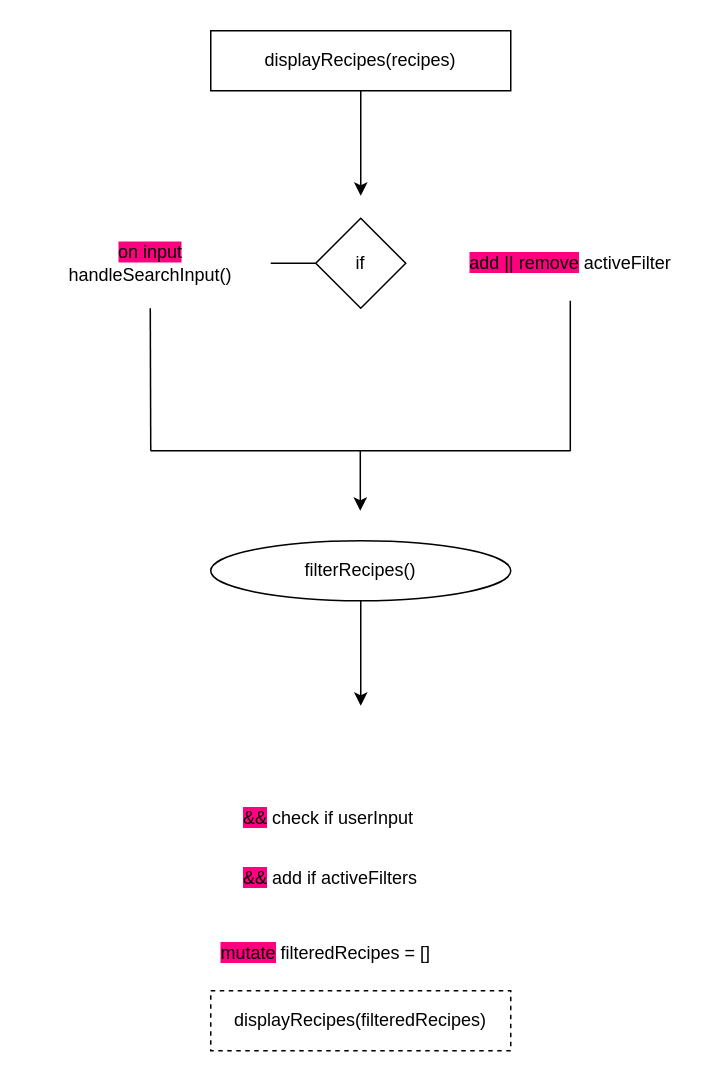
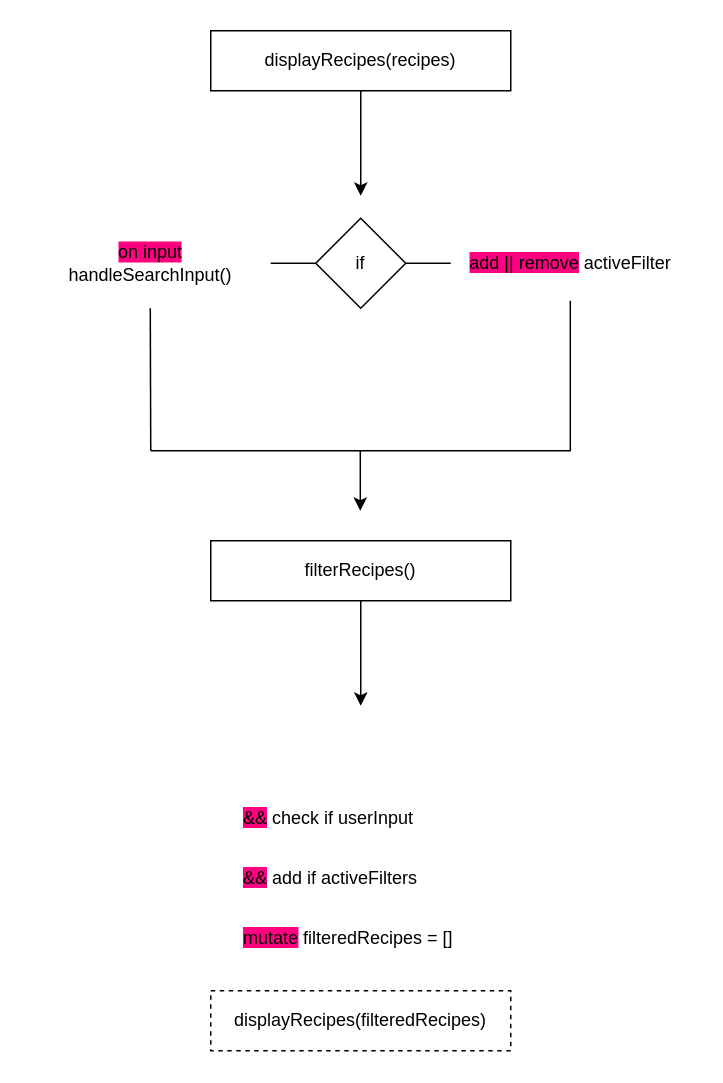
none -> (428, 263)
(361, 571) -> (361, 571)
(338, 953) -> (361, 938)
